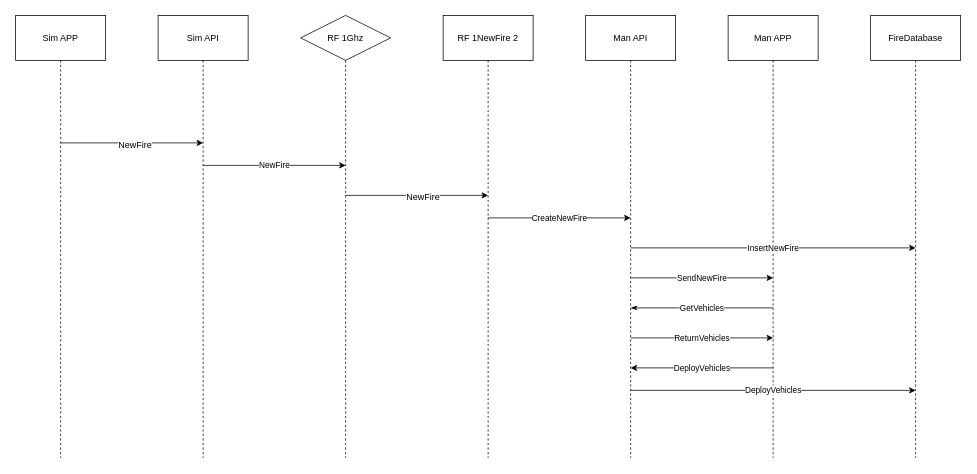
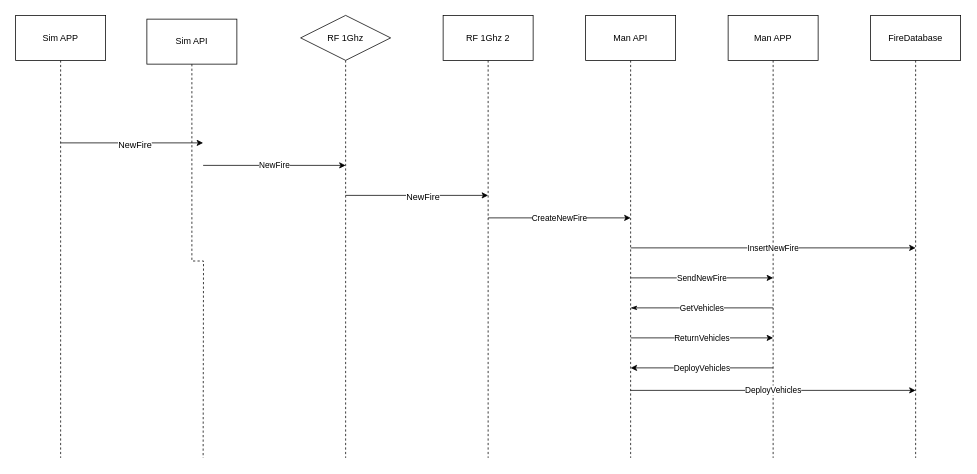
(203, 38) -> (192, 42)
(488, 38) -> (488, 38)
